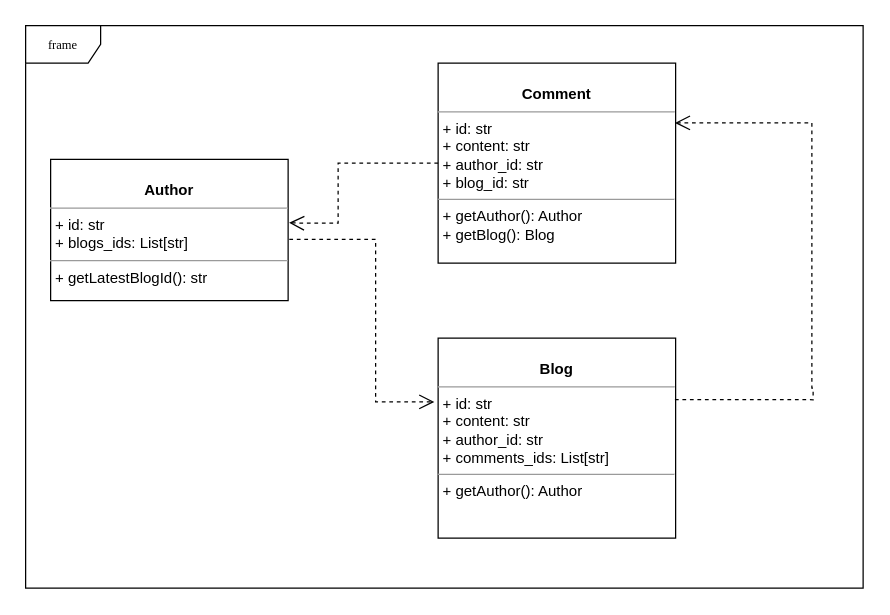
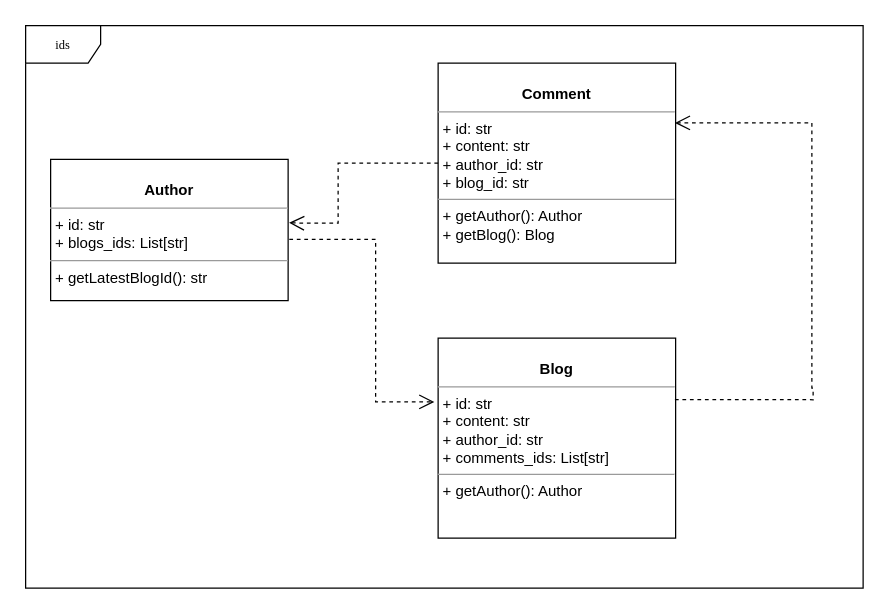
(63, 44) -> (63, 44)
